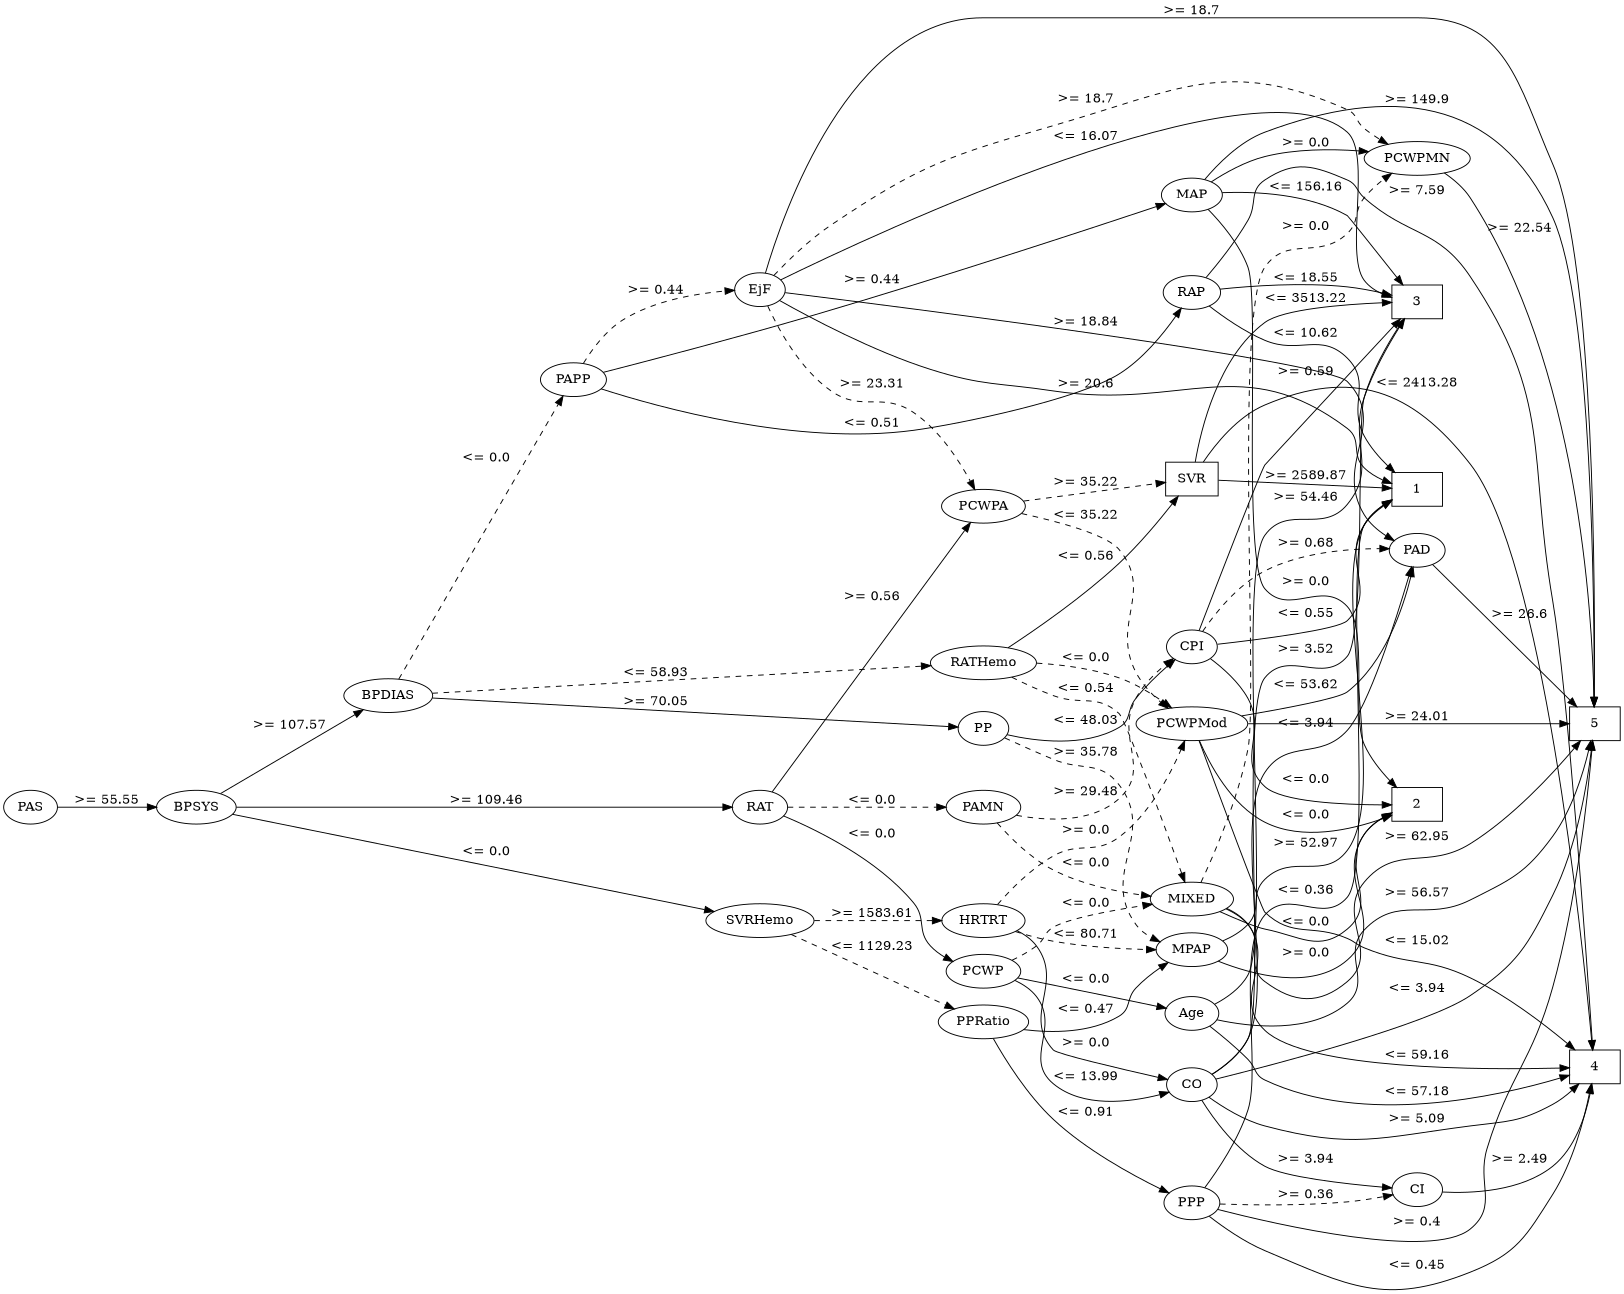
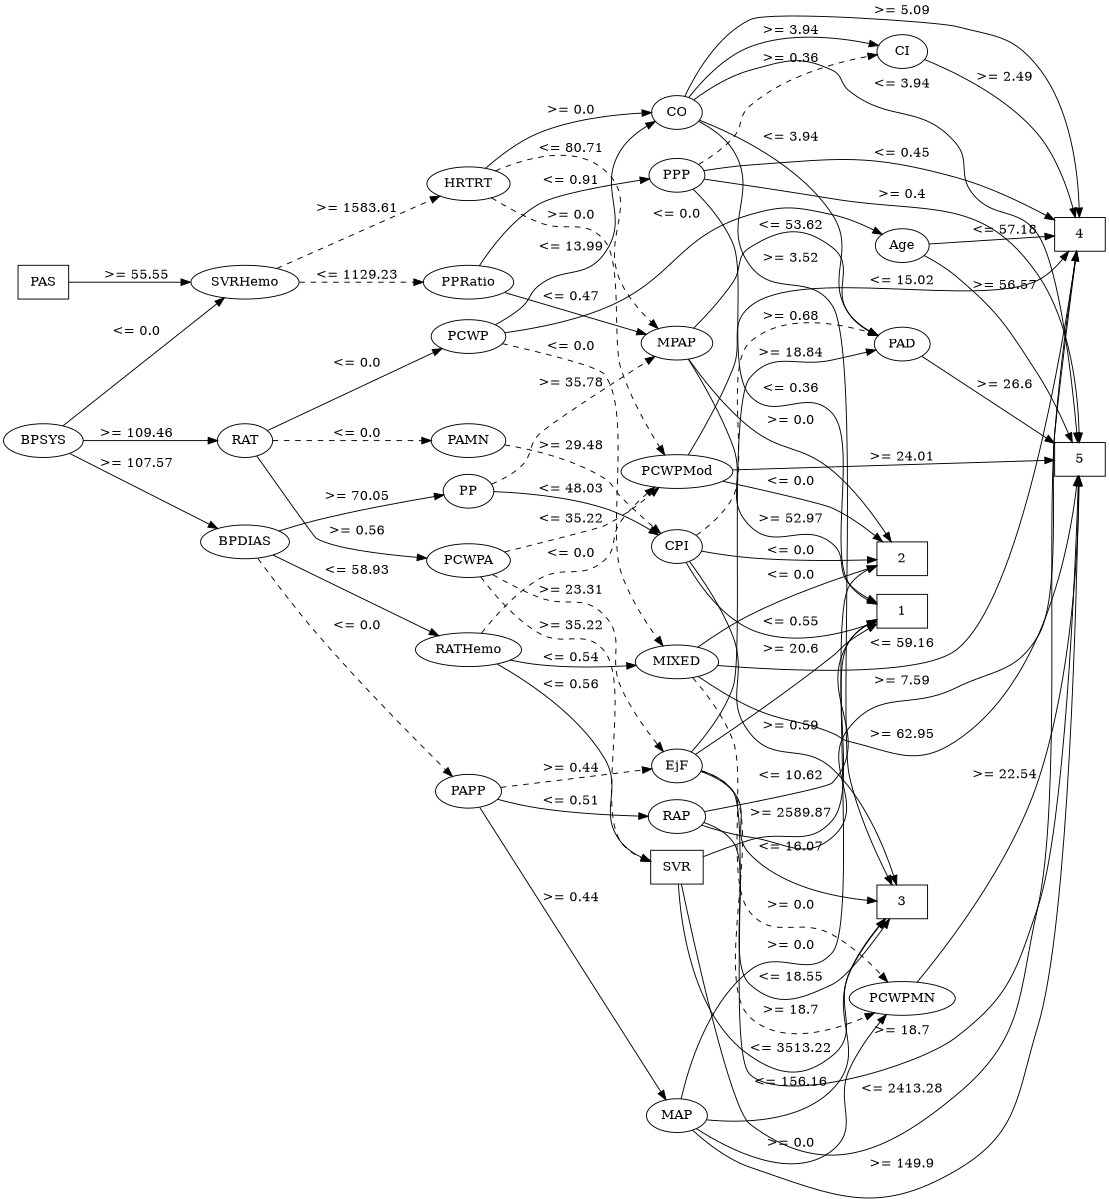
(864, 402) -> (611, 624)
(1263, 541) -> none
(677, 680) -> (352, 593)
(1348, 691) -> (790, 232)
(1139, 759) -> (568, 667)
(31, 807) -> (43, 282)
(102, 807) -> (125, 282)
(1062, 874) -> none
